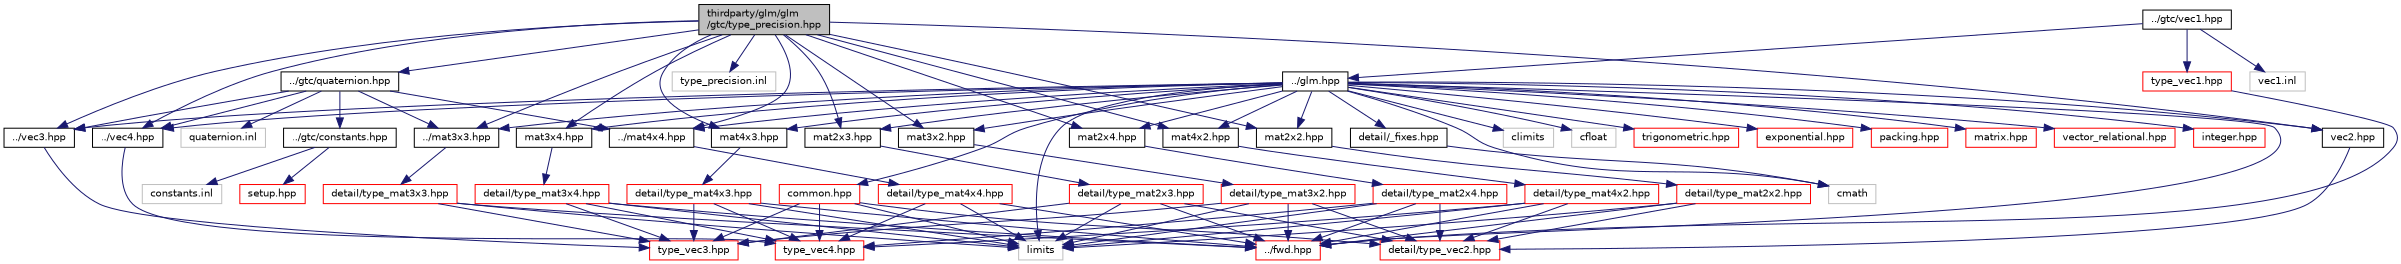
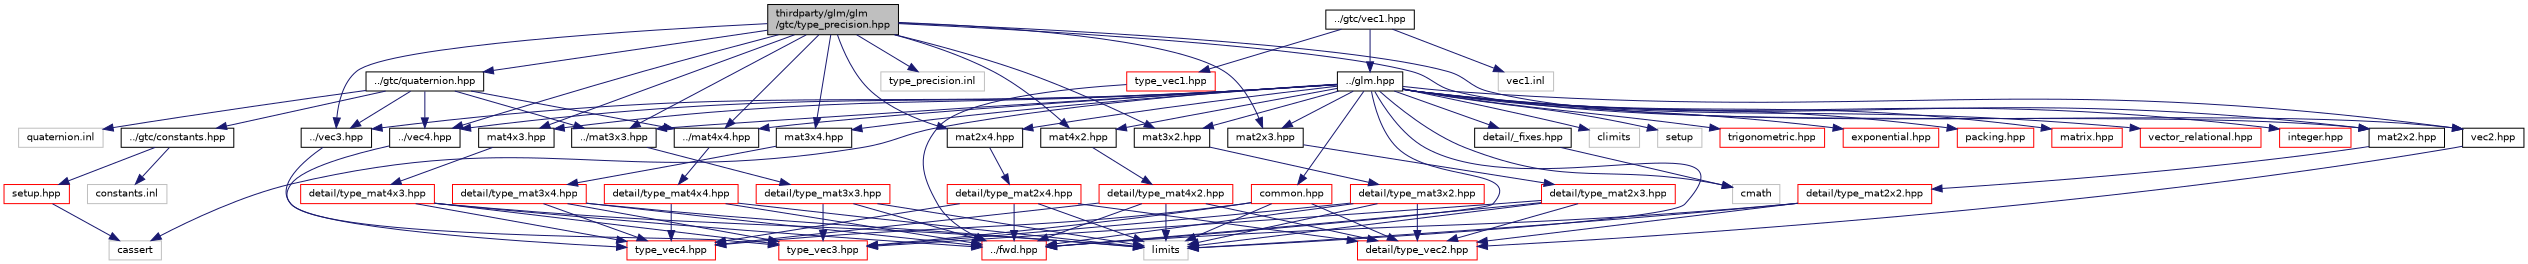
(1594, 138) -> (1680, 138)
none -> (135, 250)
